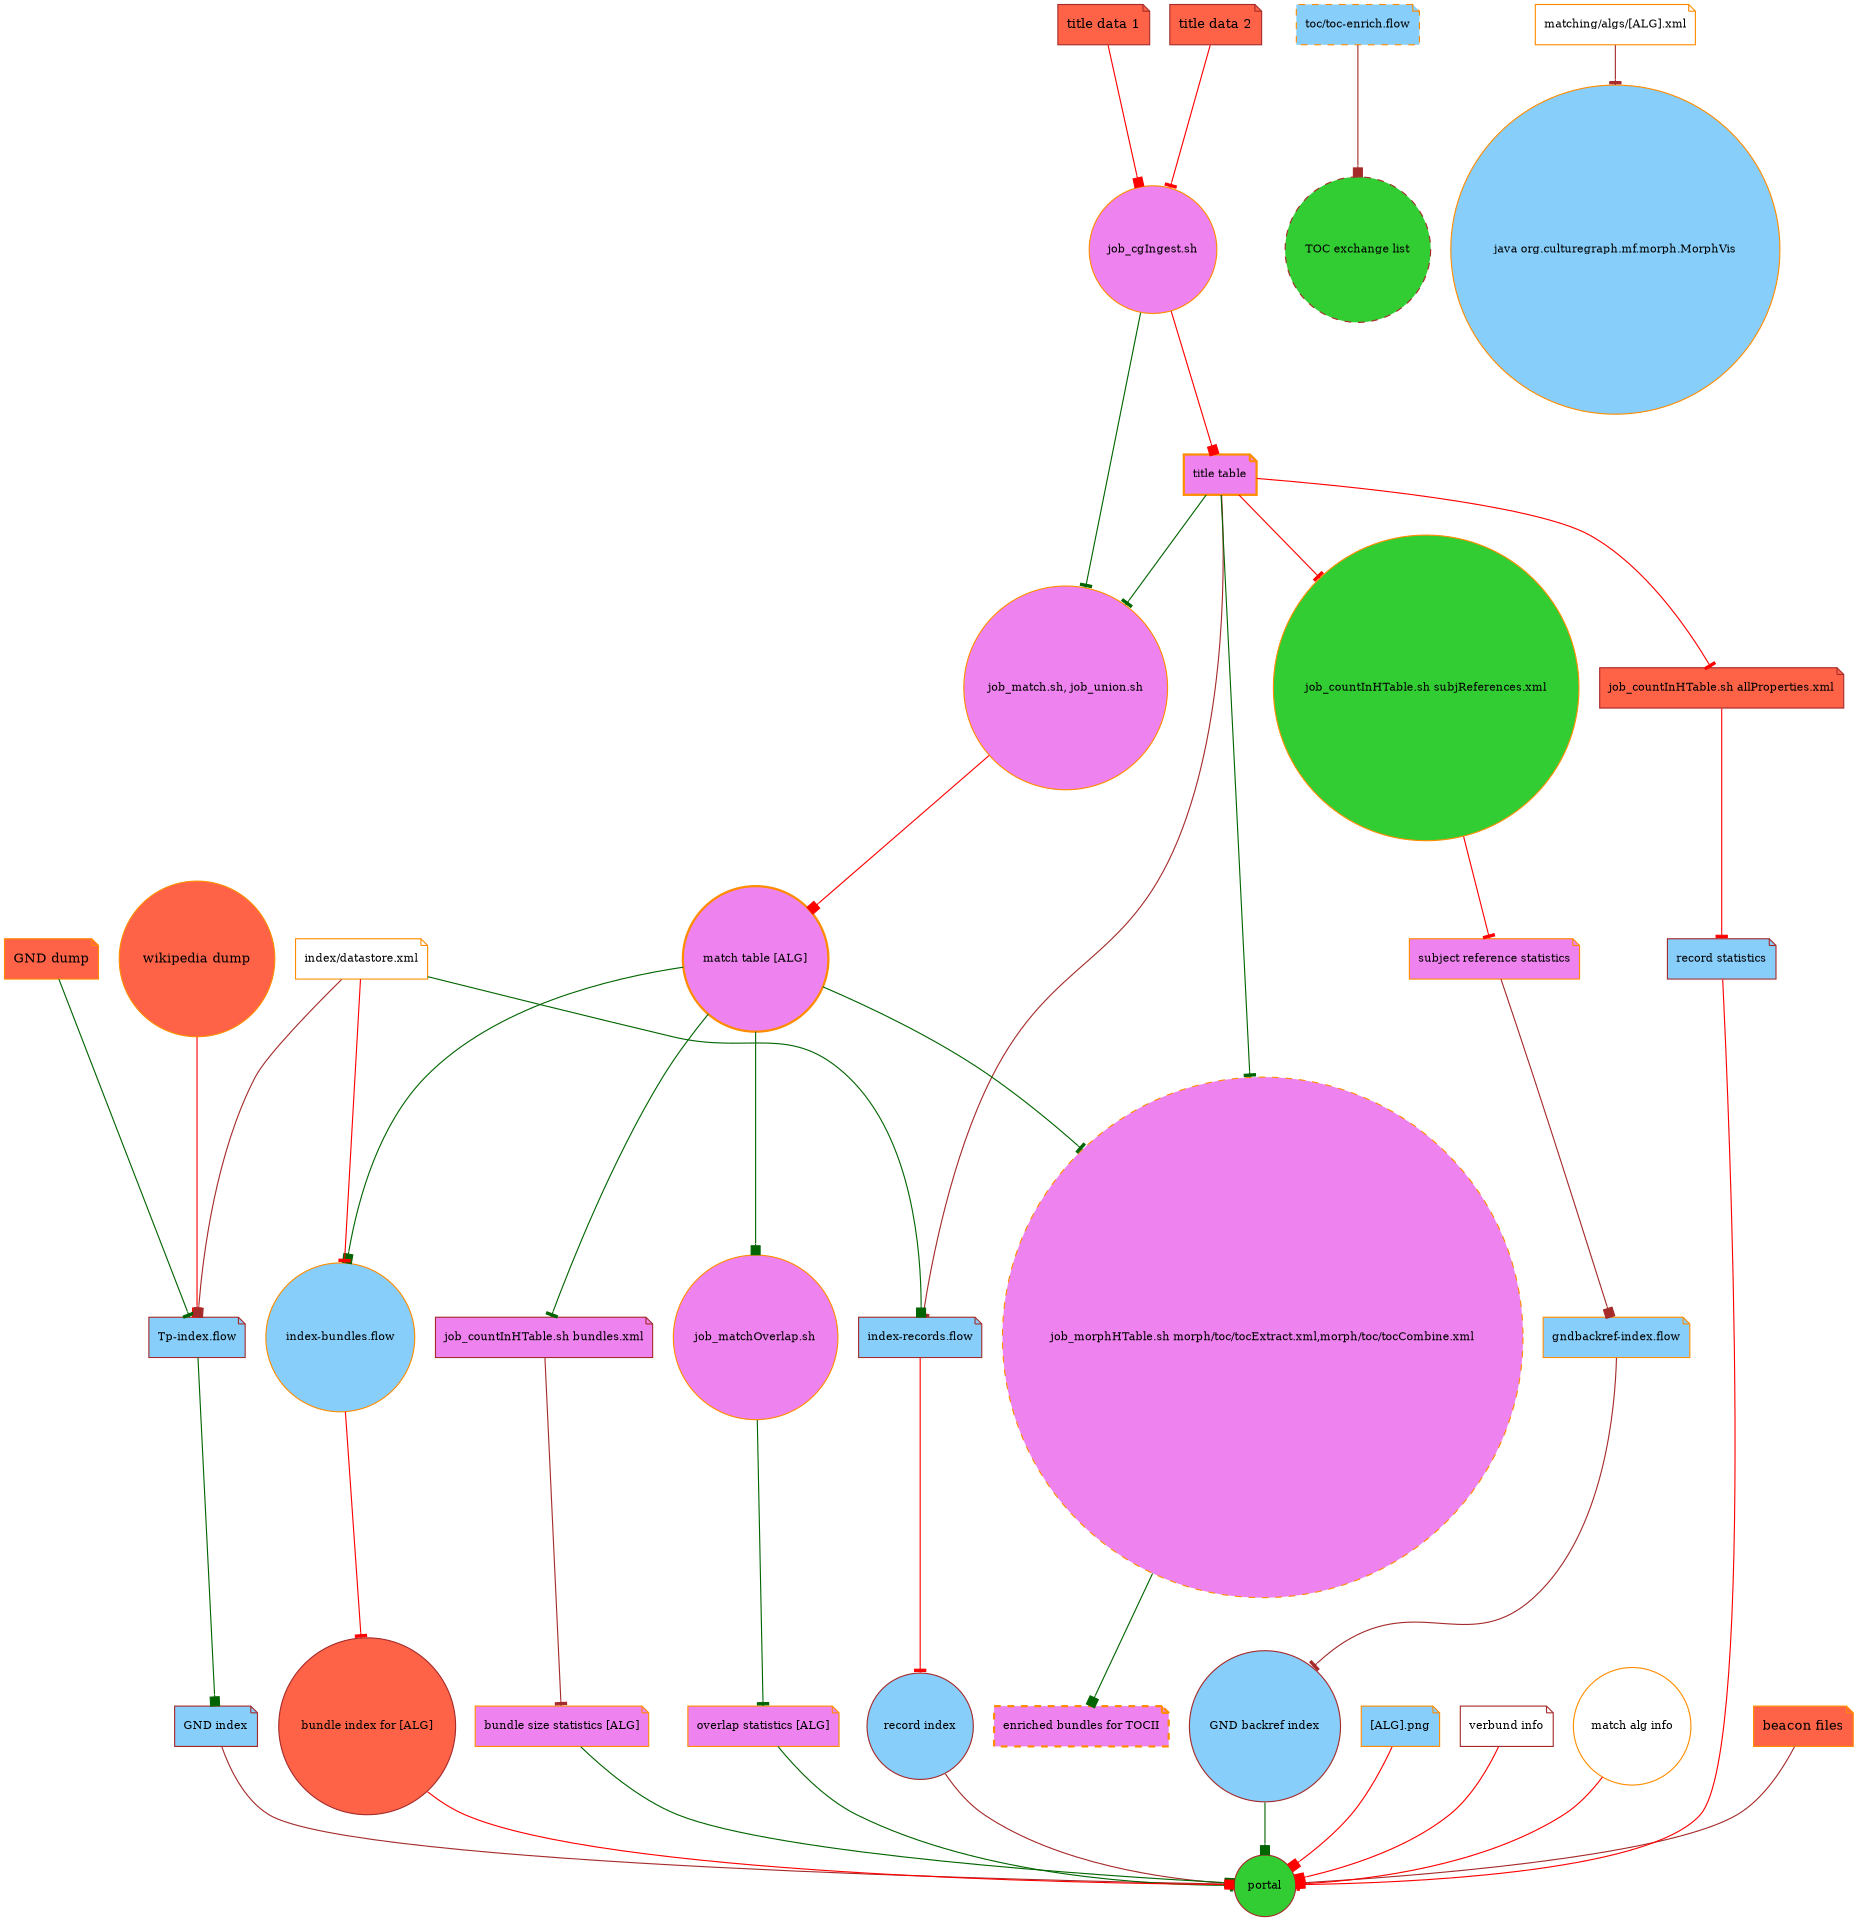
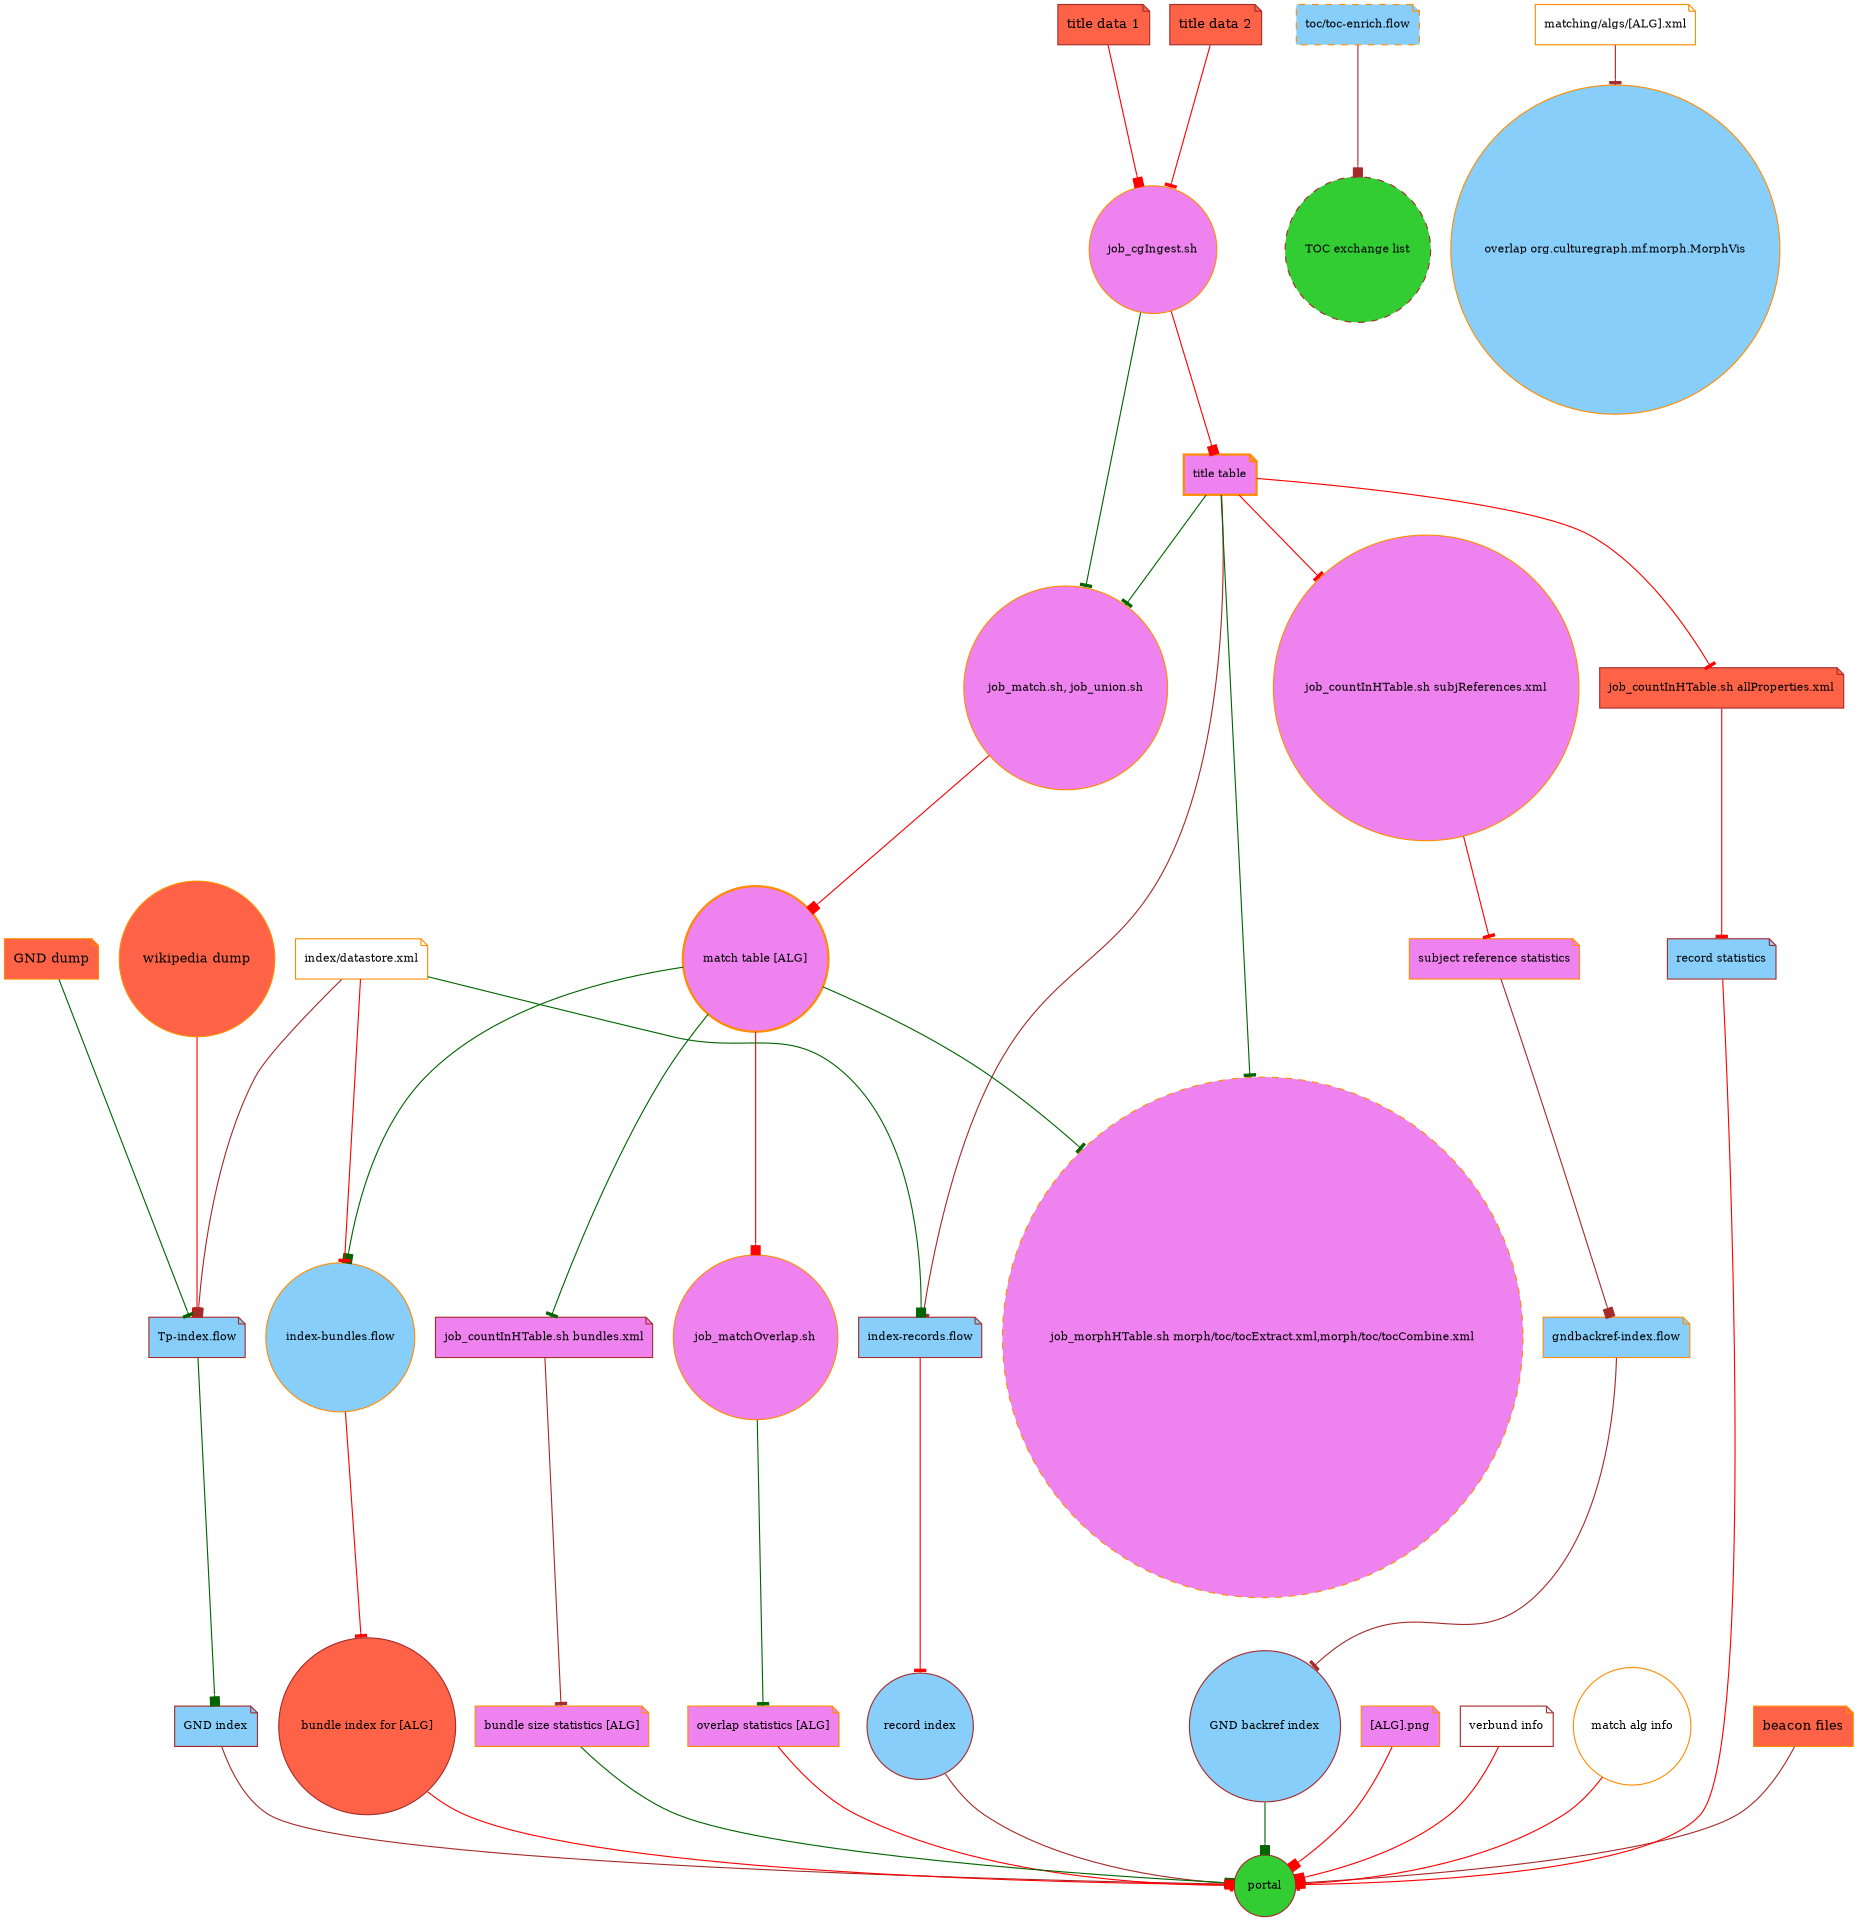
(1615, 250) -> (1615, 250)
(1426, 688) -> (1426, 688)
(756, 1137) -> (756, 1137)
(1081, 1726) -> none
(1400, 1726) -> (1400, 1726)
(975, 1856) -> (975, 1856)
